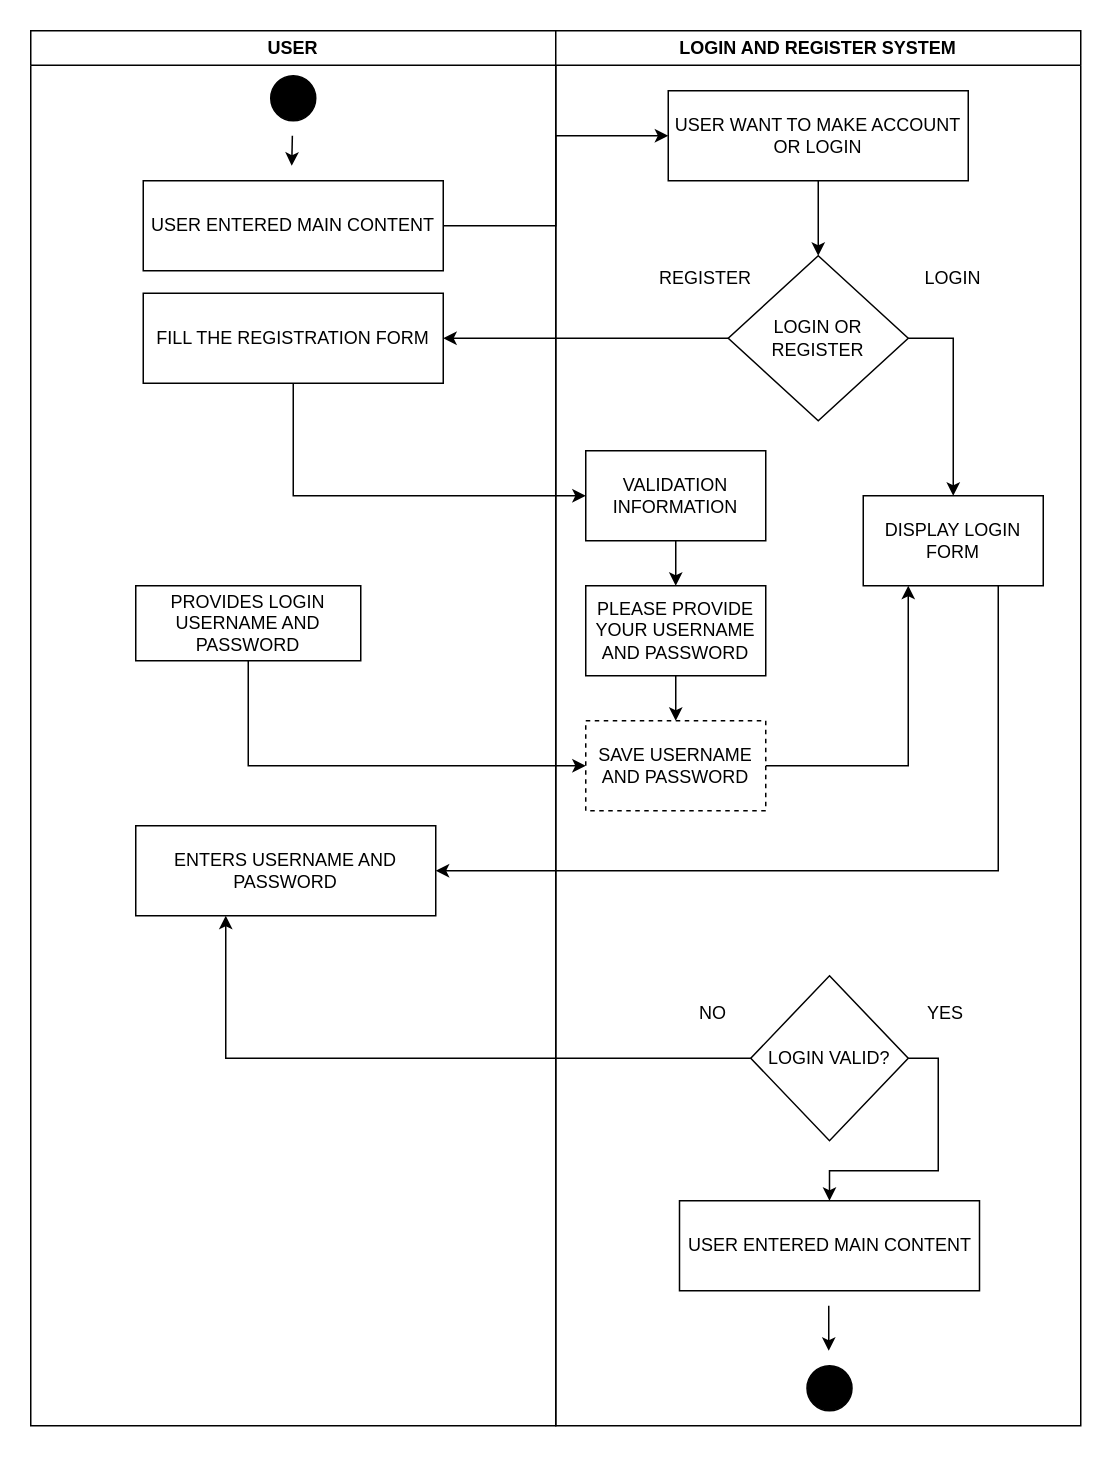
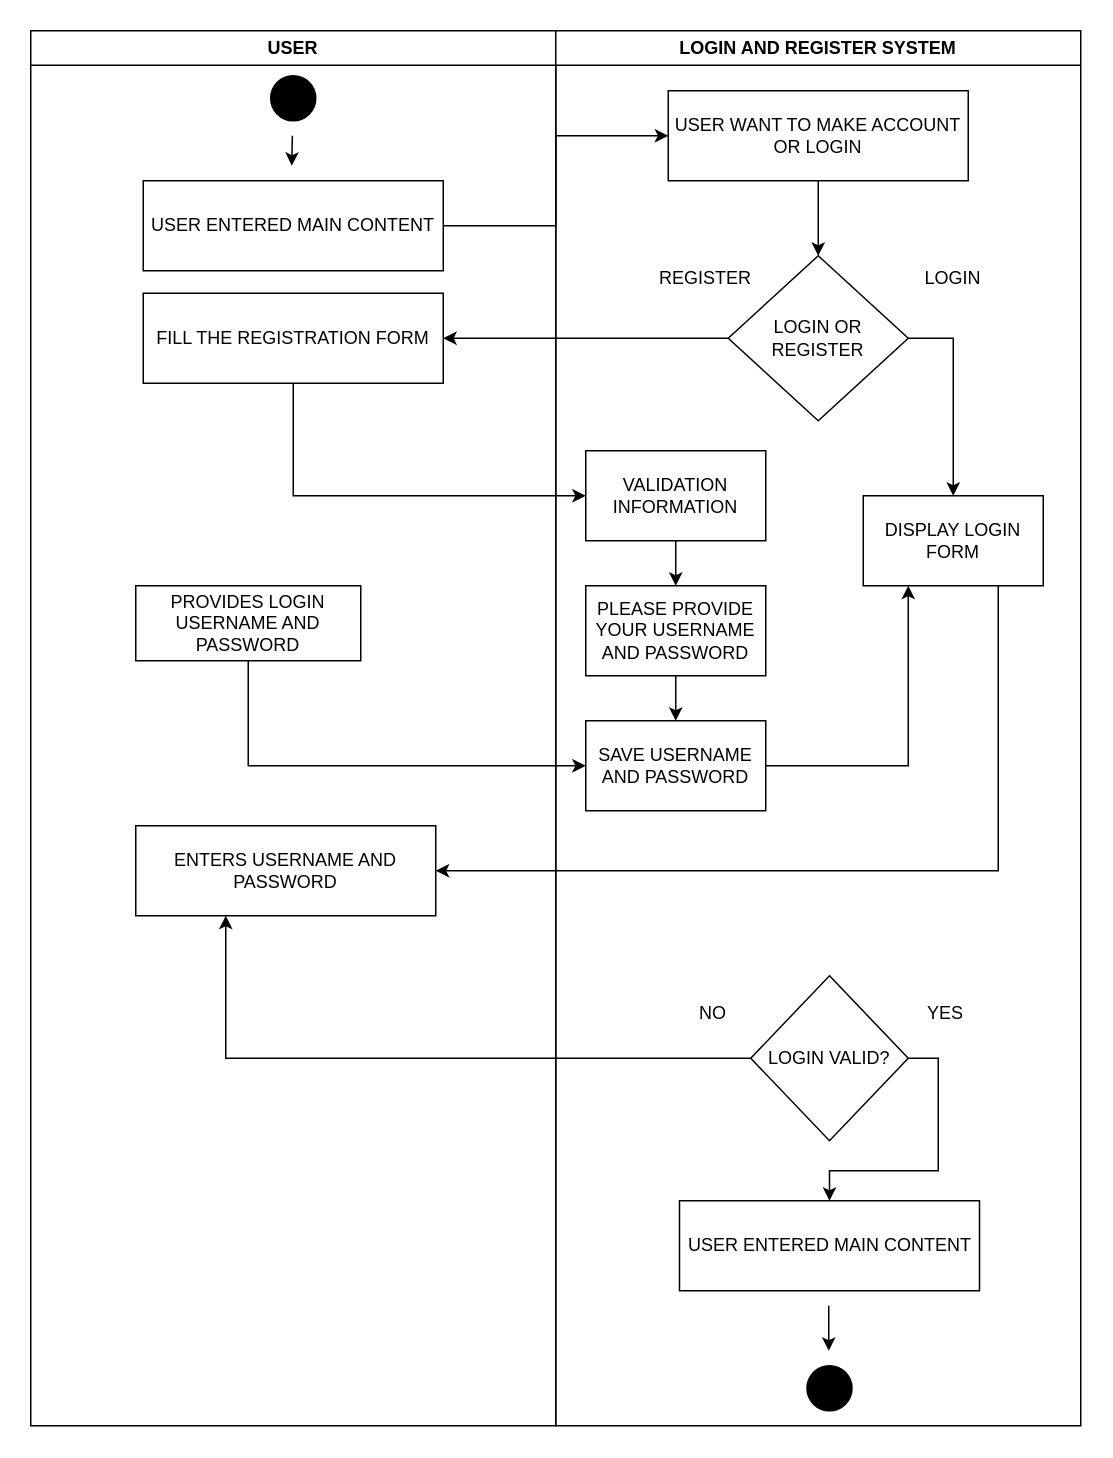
(676, 766) -> (676, 766)
